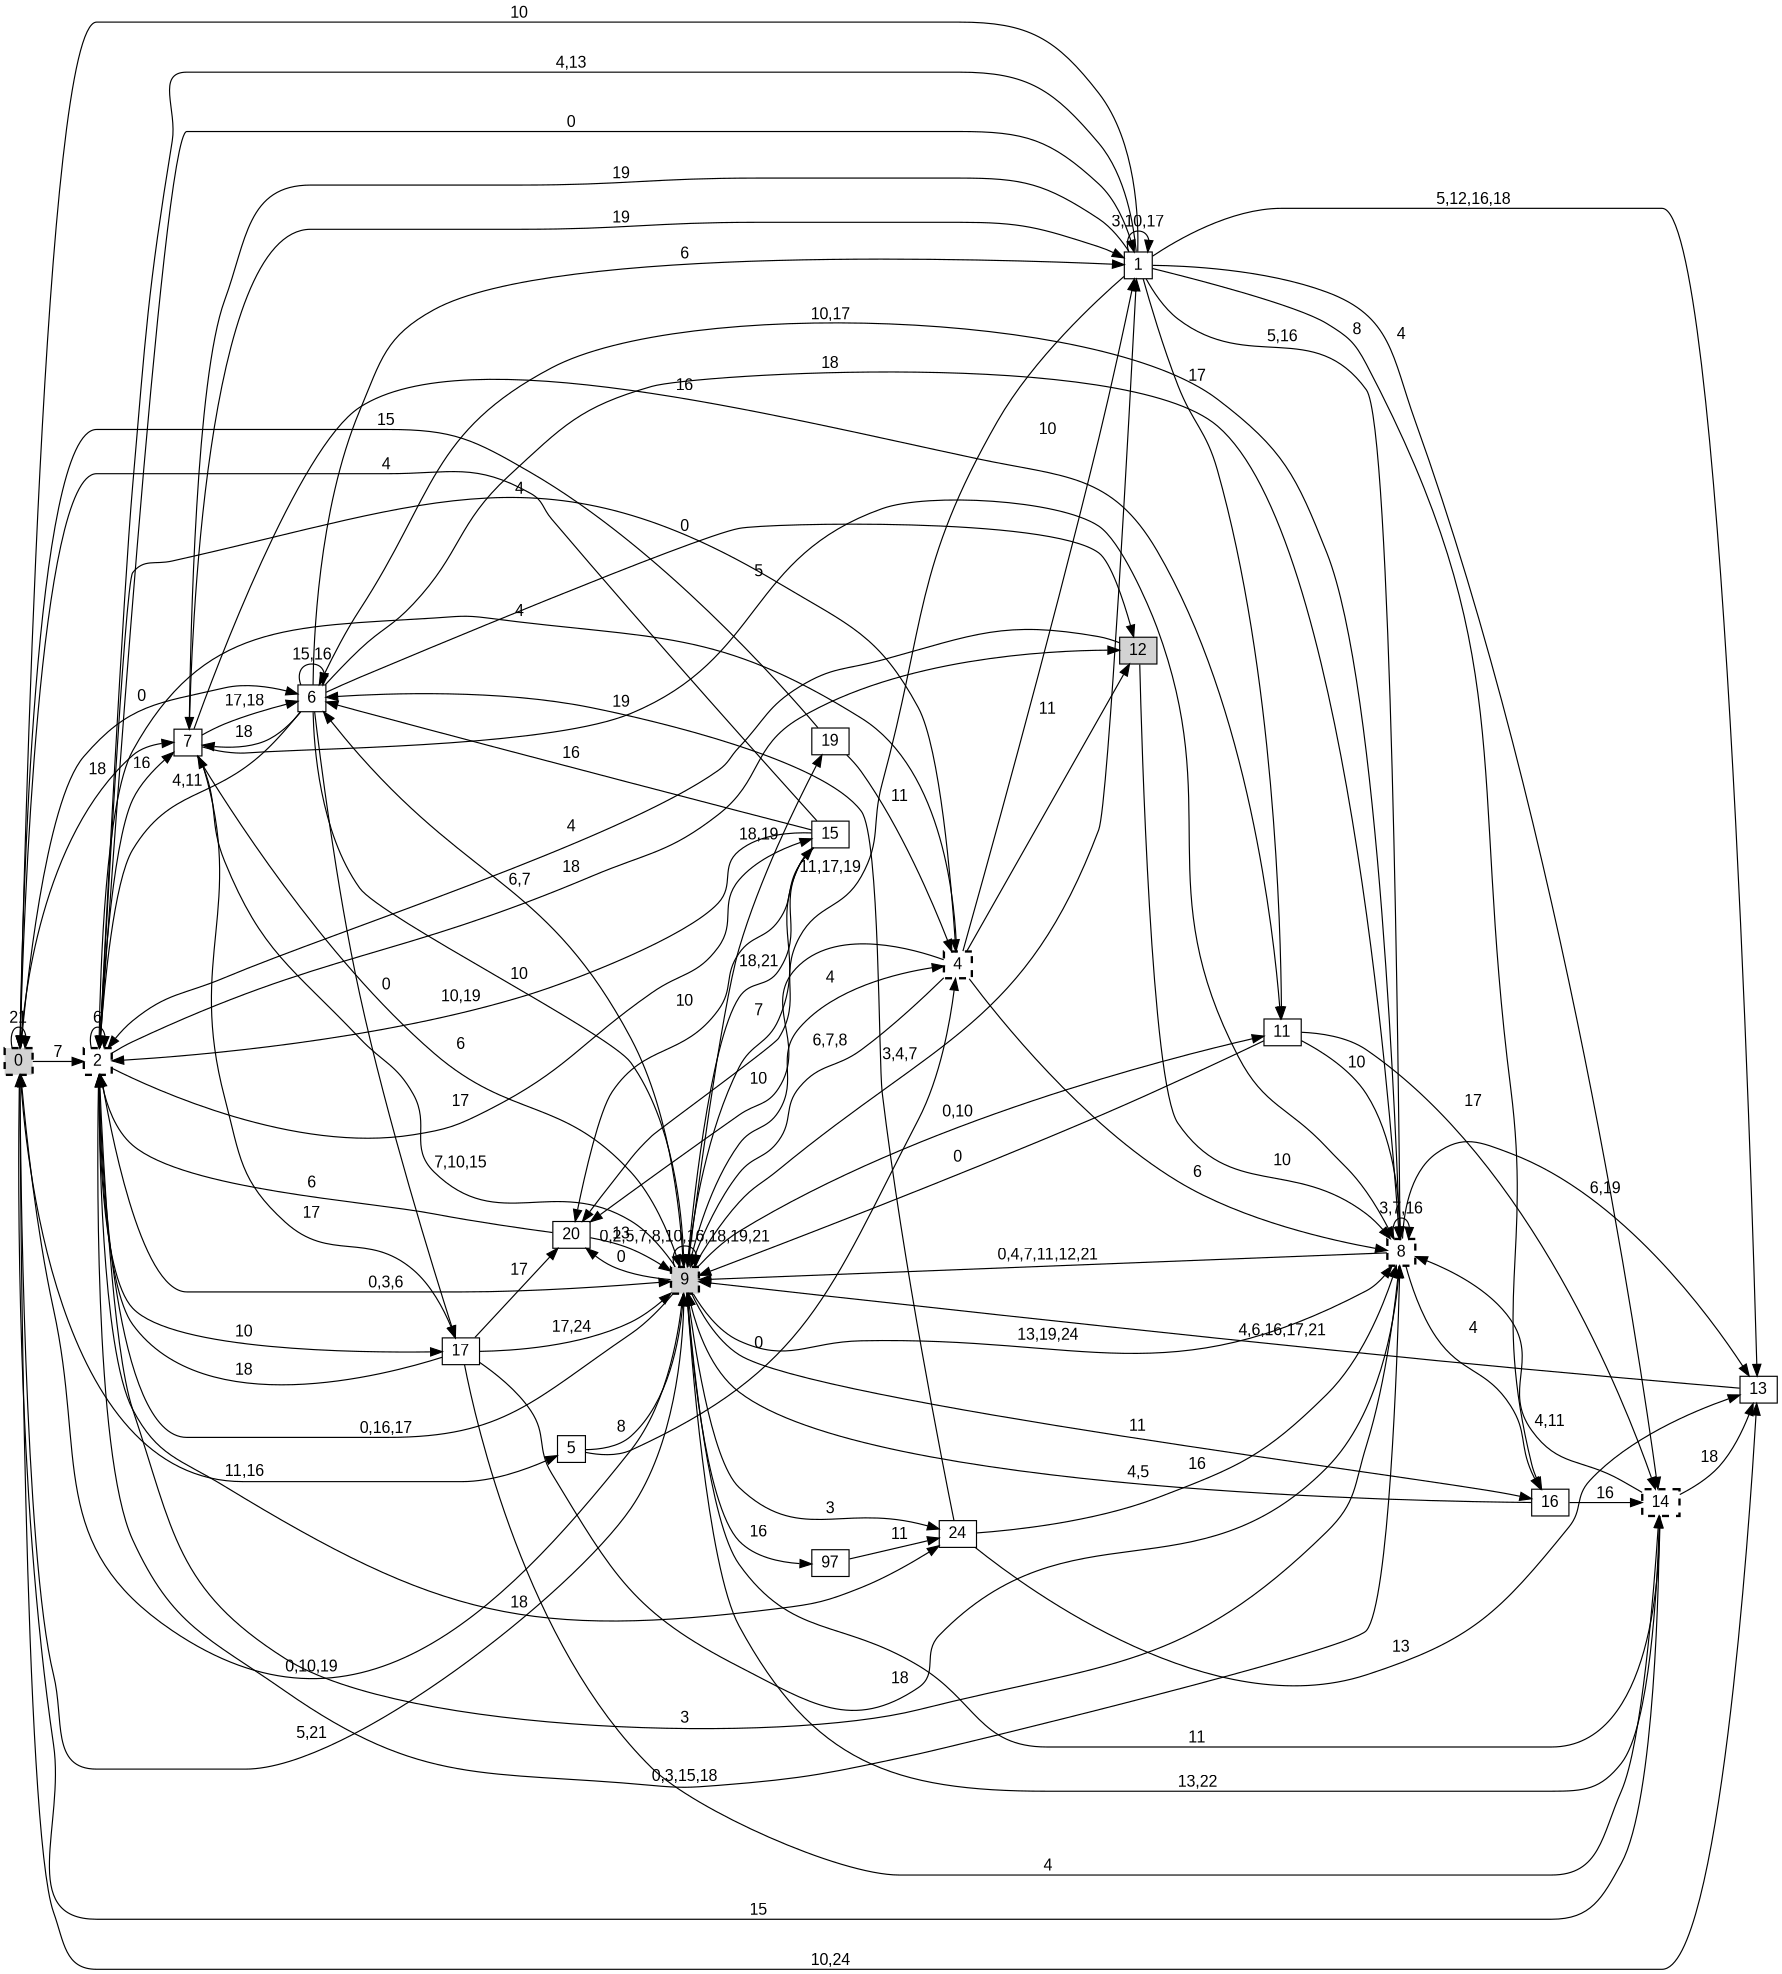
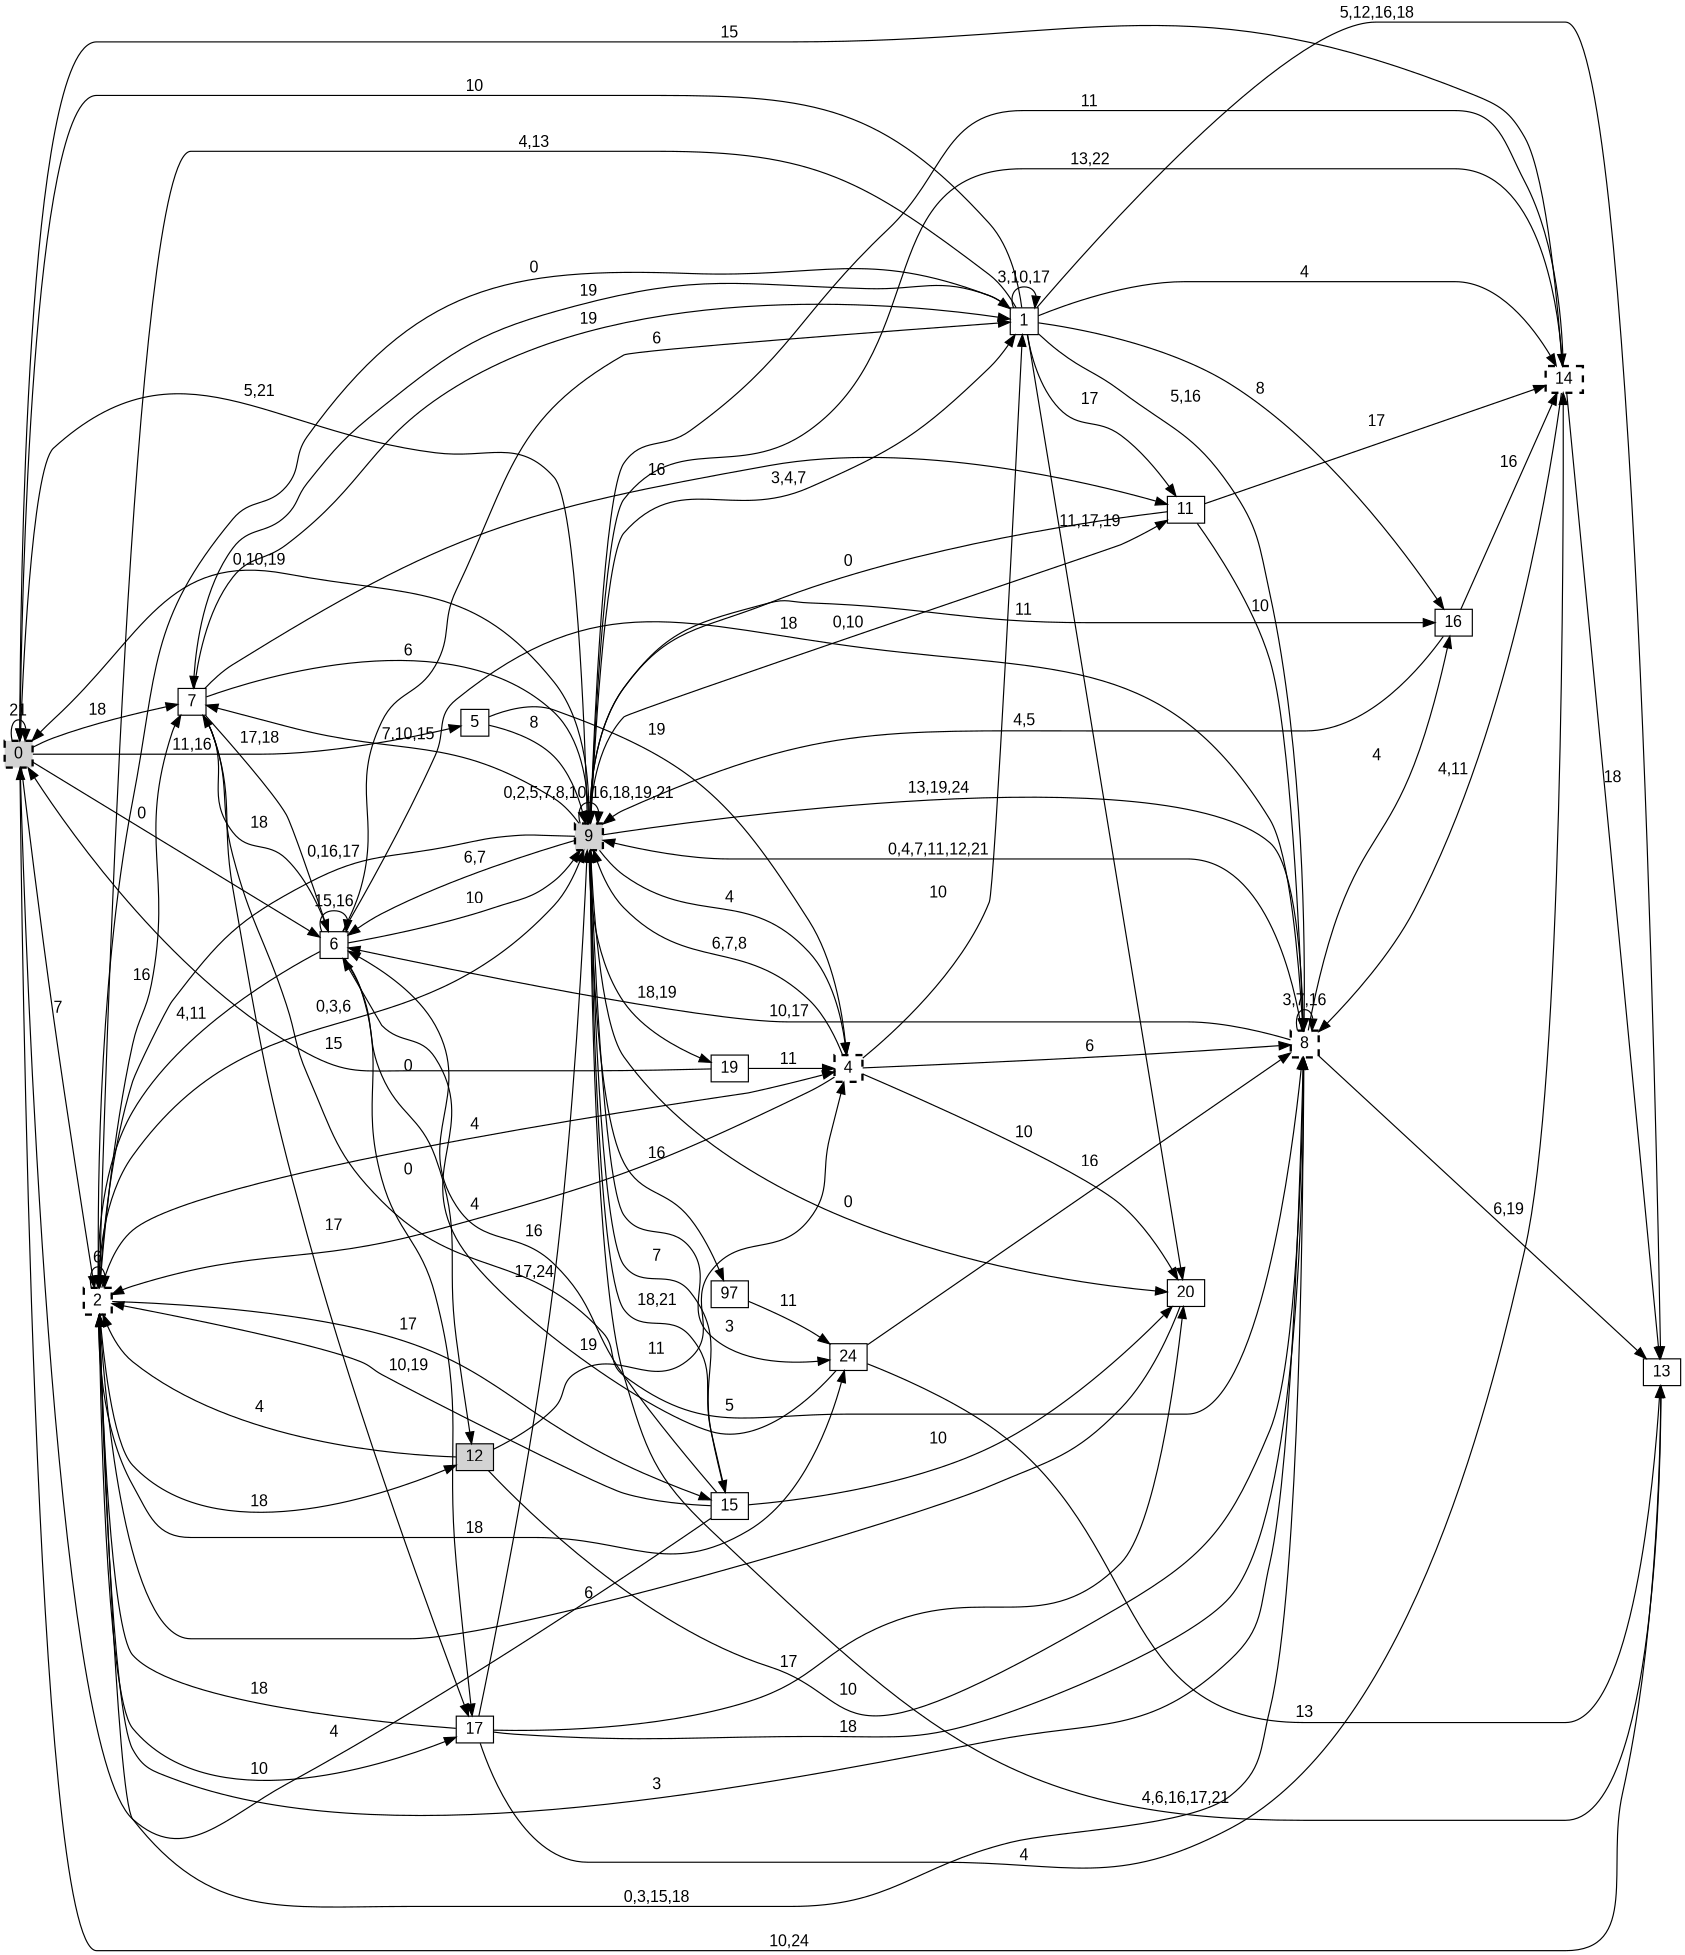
(1045, 813) -> (702, 1339)
(627, 1247) -> none
(759, 1344) -> (657, 730)
